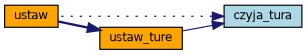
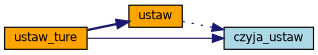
(263, 16) -> (269, 38)
(73, 25) -> (102, 27)
